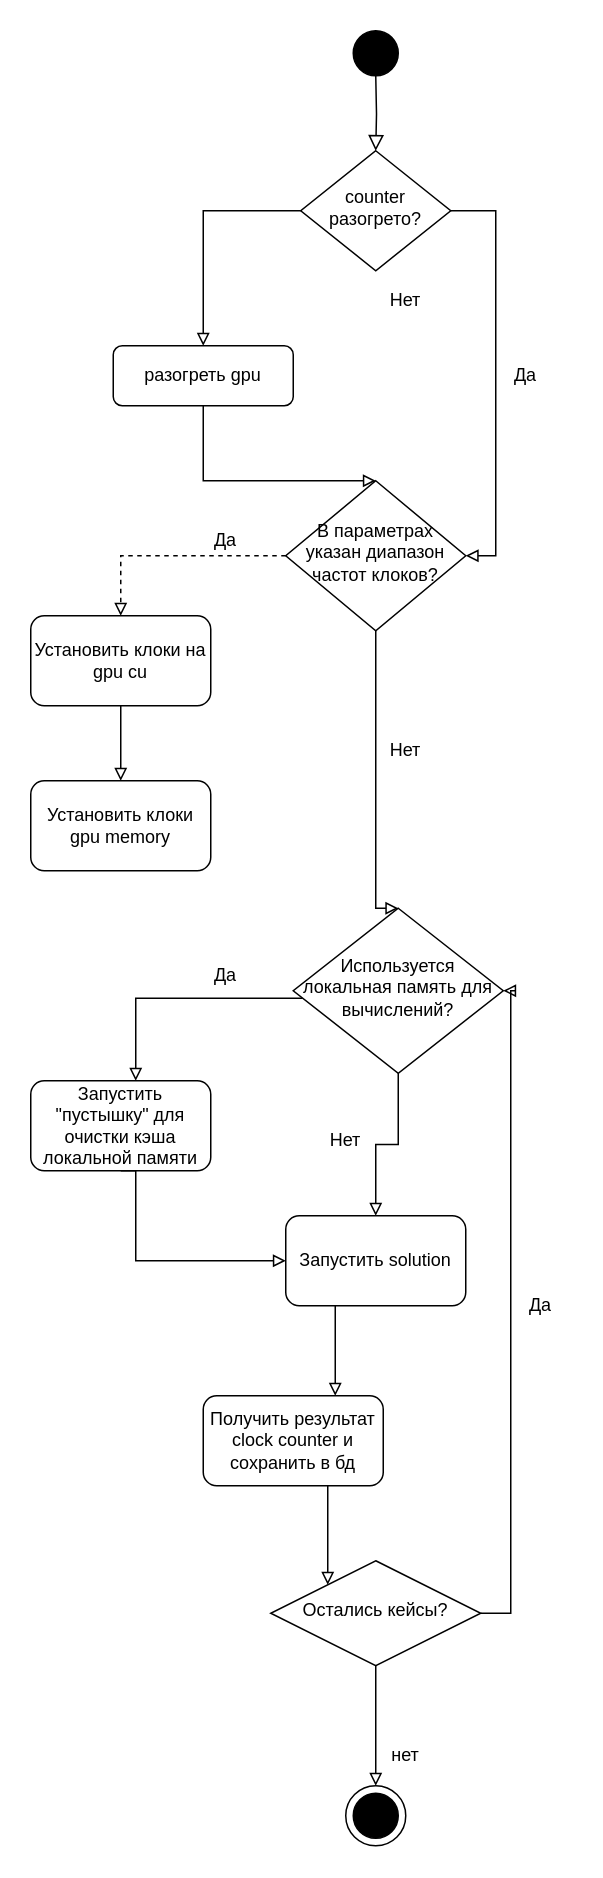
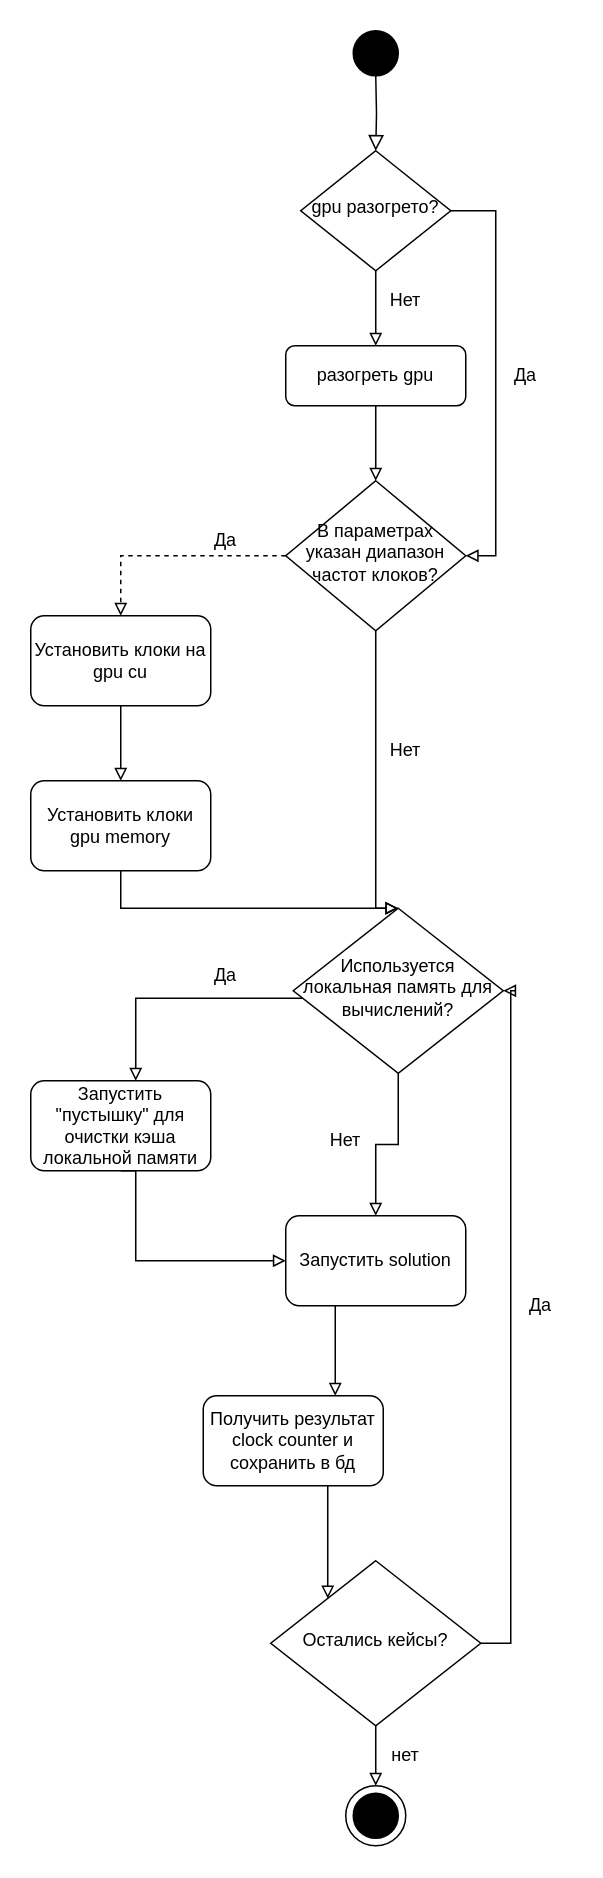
(376, 208) -> (376, 208)
(203, 376) -> (376, 376)
none -> (228, 908)
(376, 1613) -> (376, 1643)
